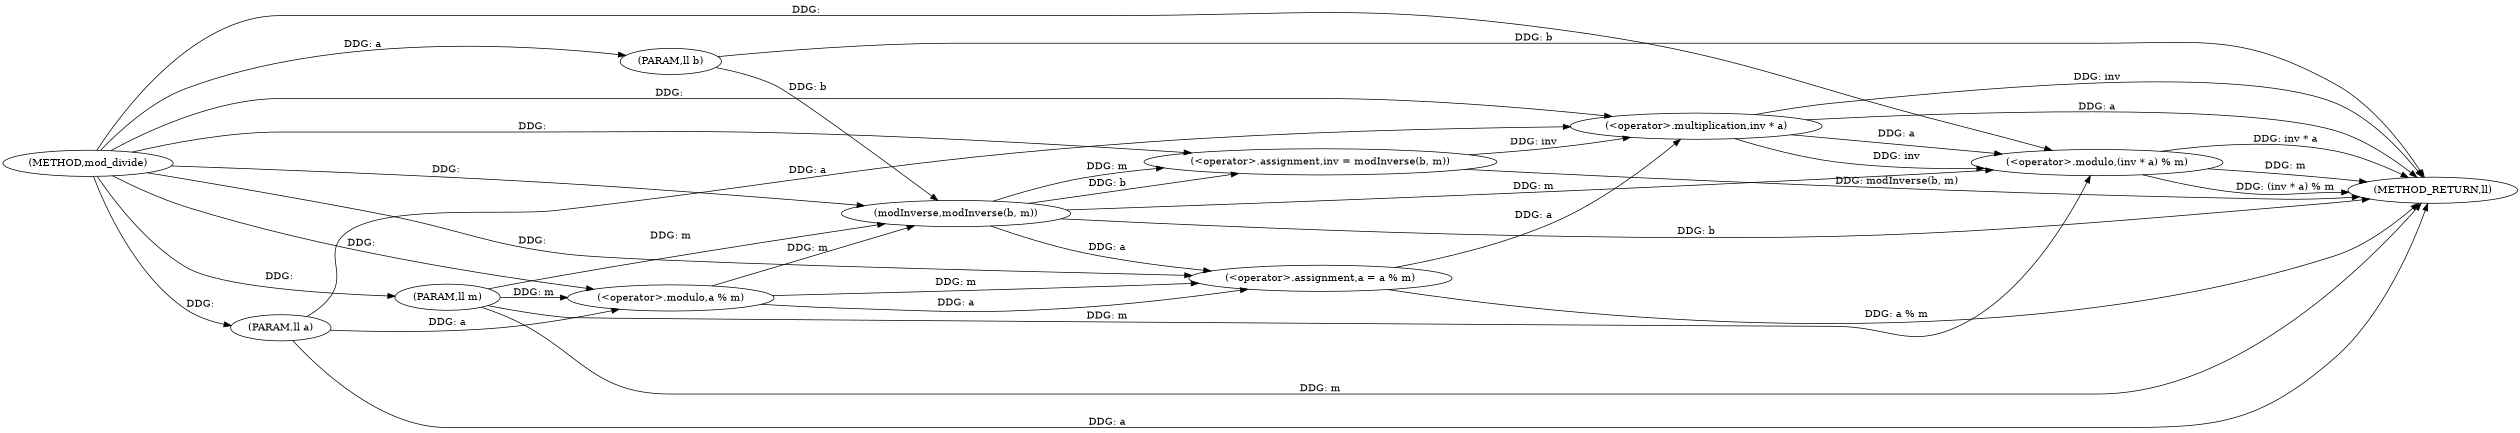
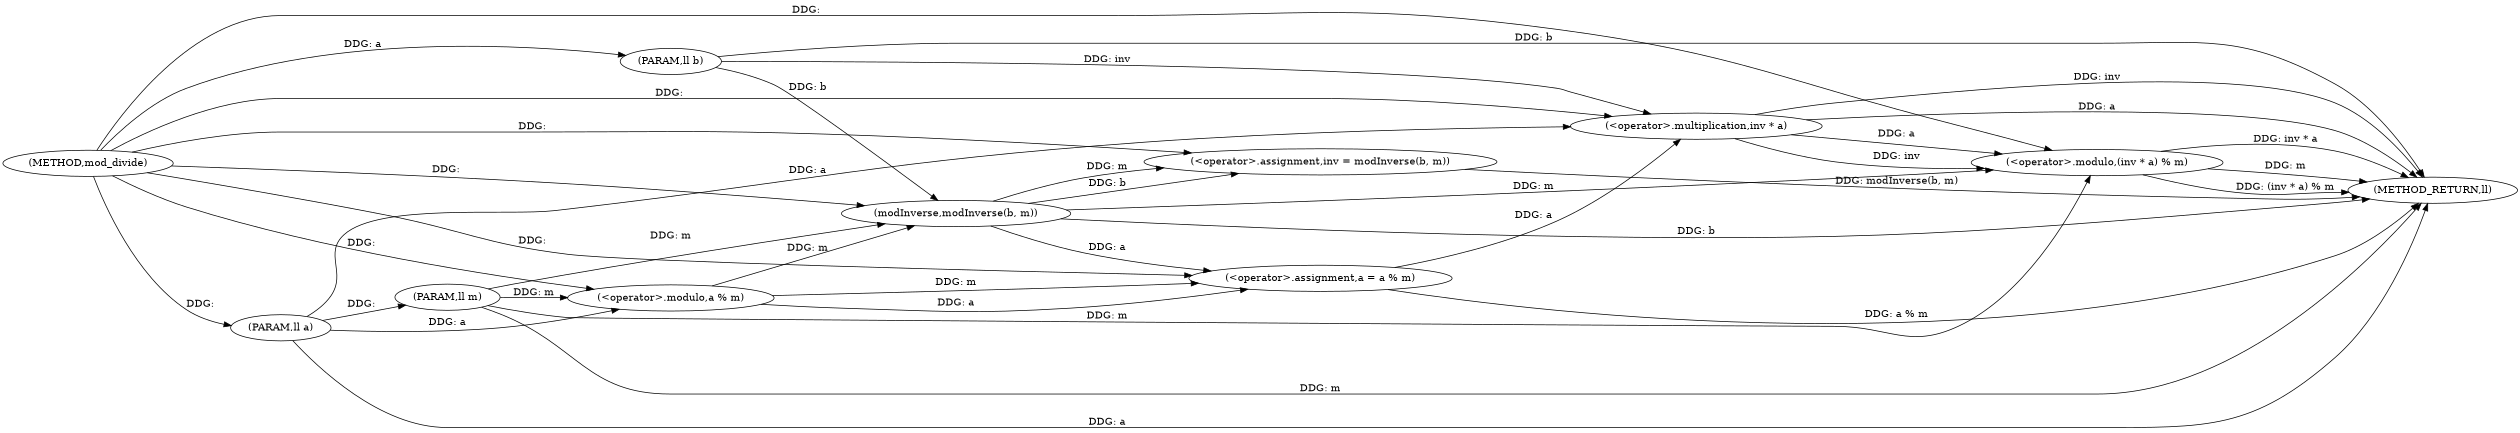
(1546, 148) -> (1185, 67)
(222, 280) -> (360, 314)
